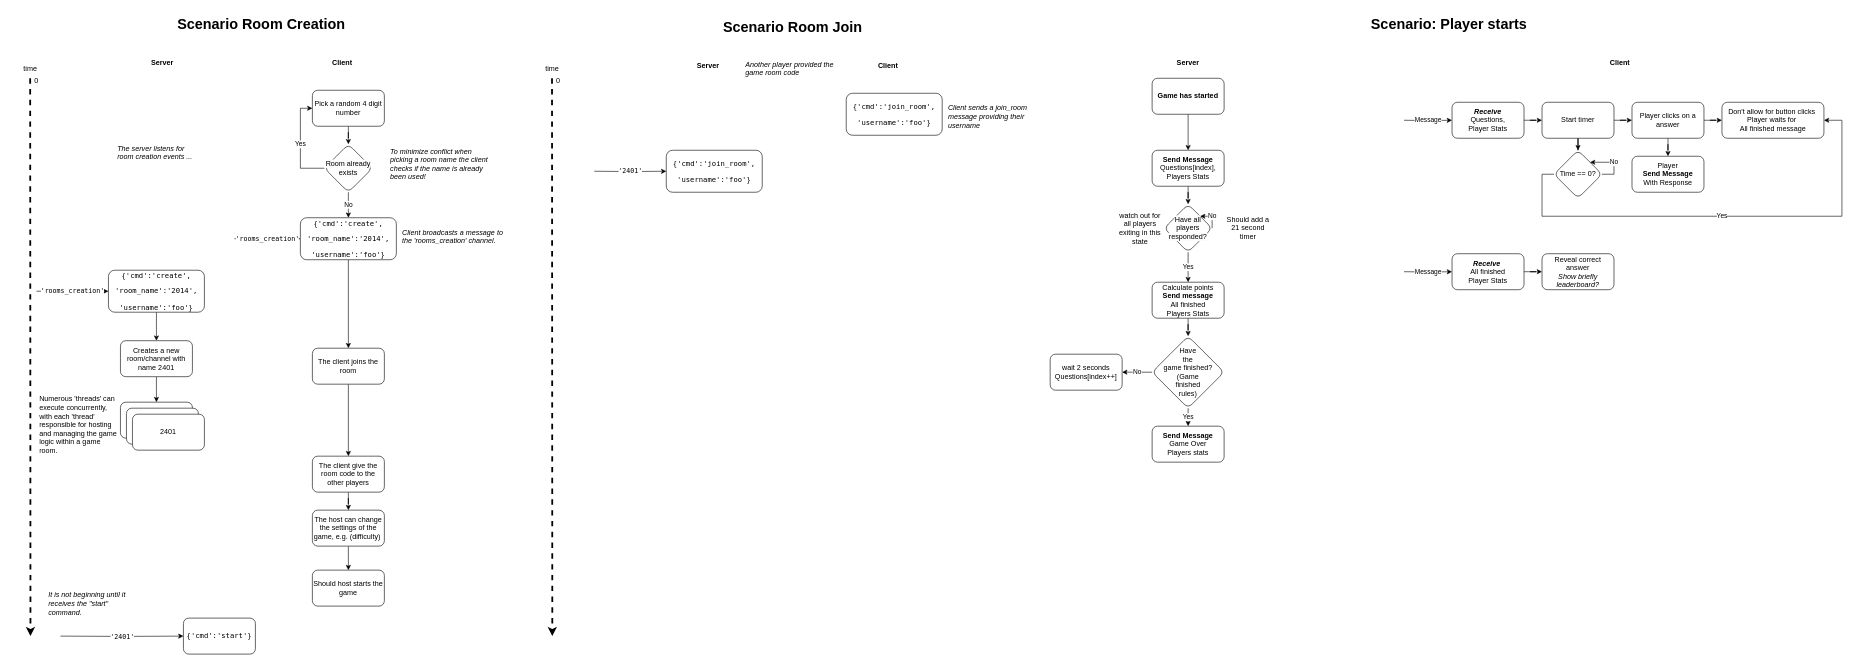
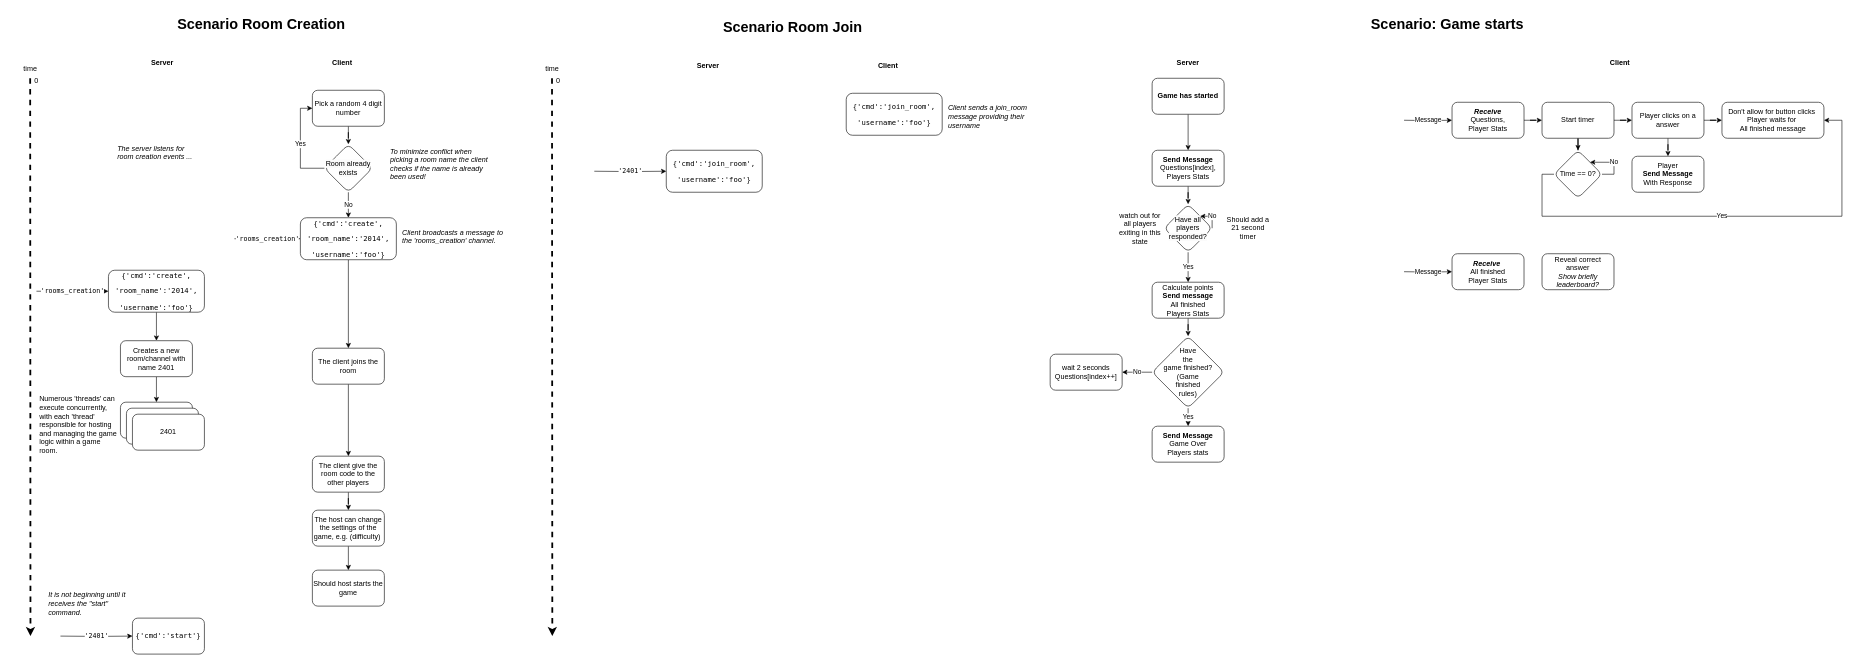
(1413, 11) -> (1410, 11)
(797, 72) -> none
(1533, 272) -> none
(219, 636) -> (168, 636)
